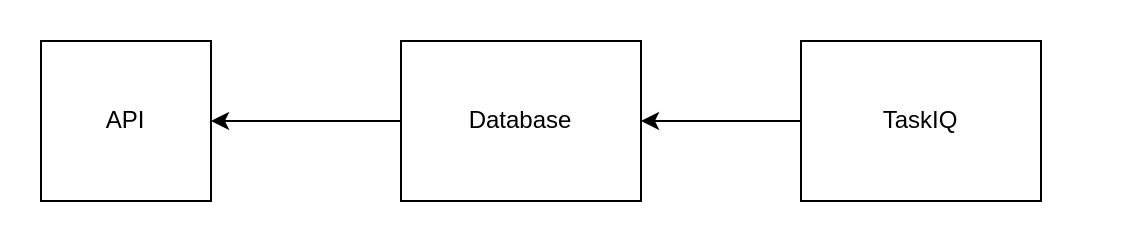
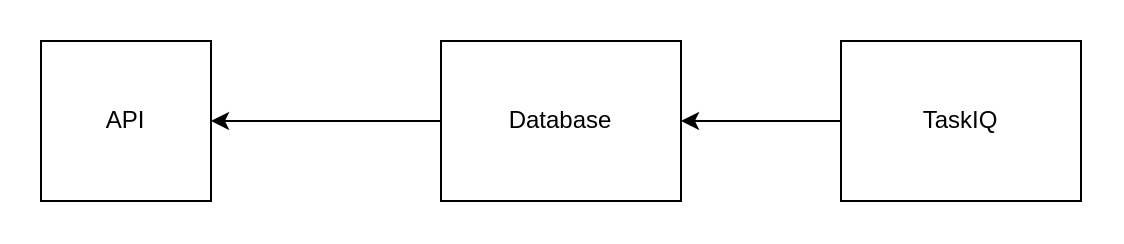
(521, 121) -> (561, 121)
(921, 121) -> (961, 121)
